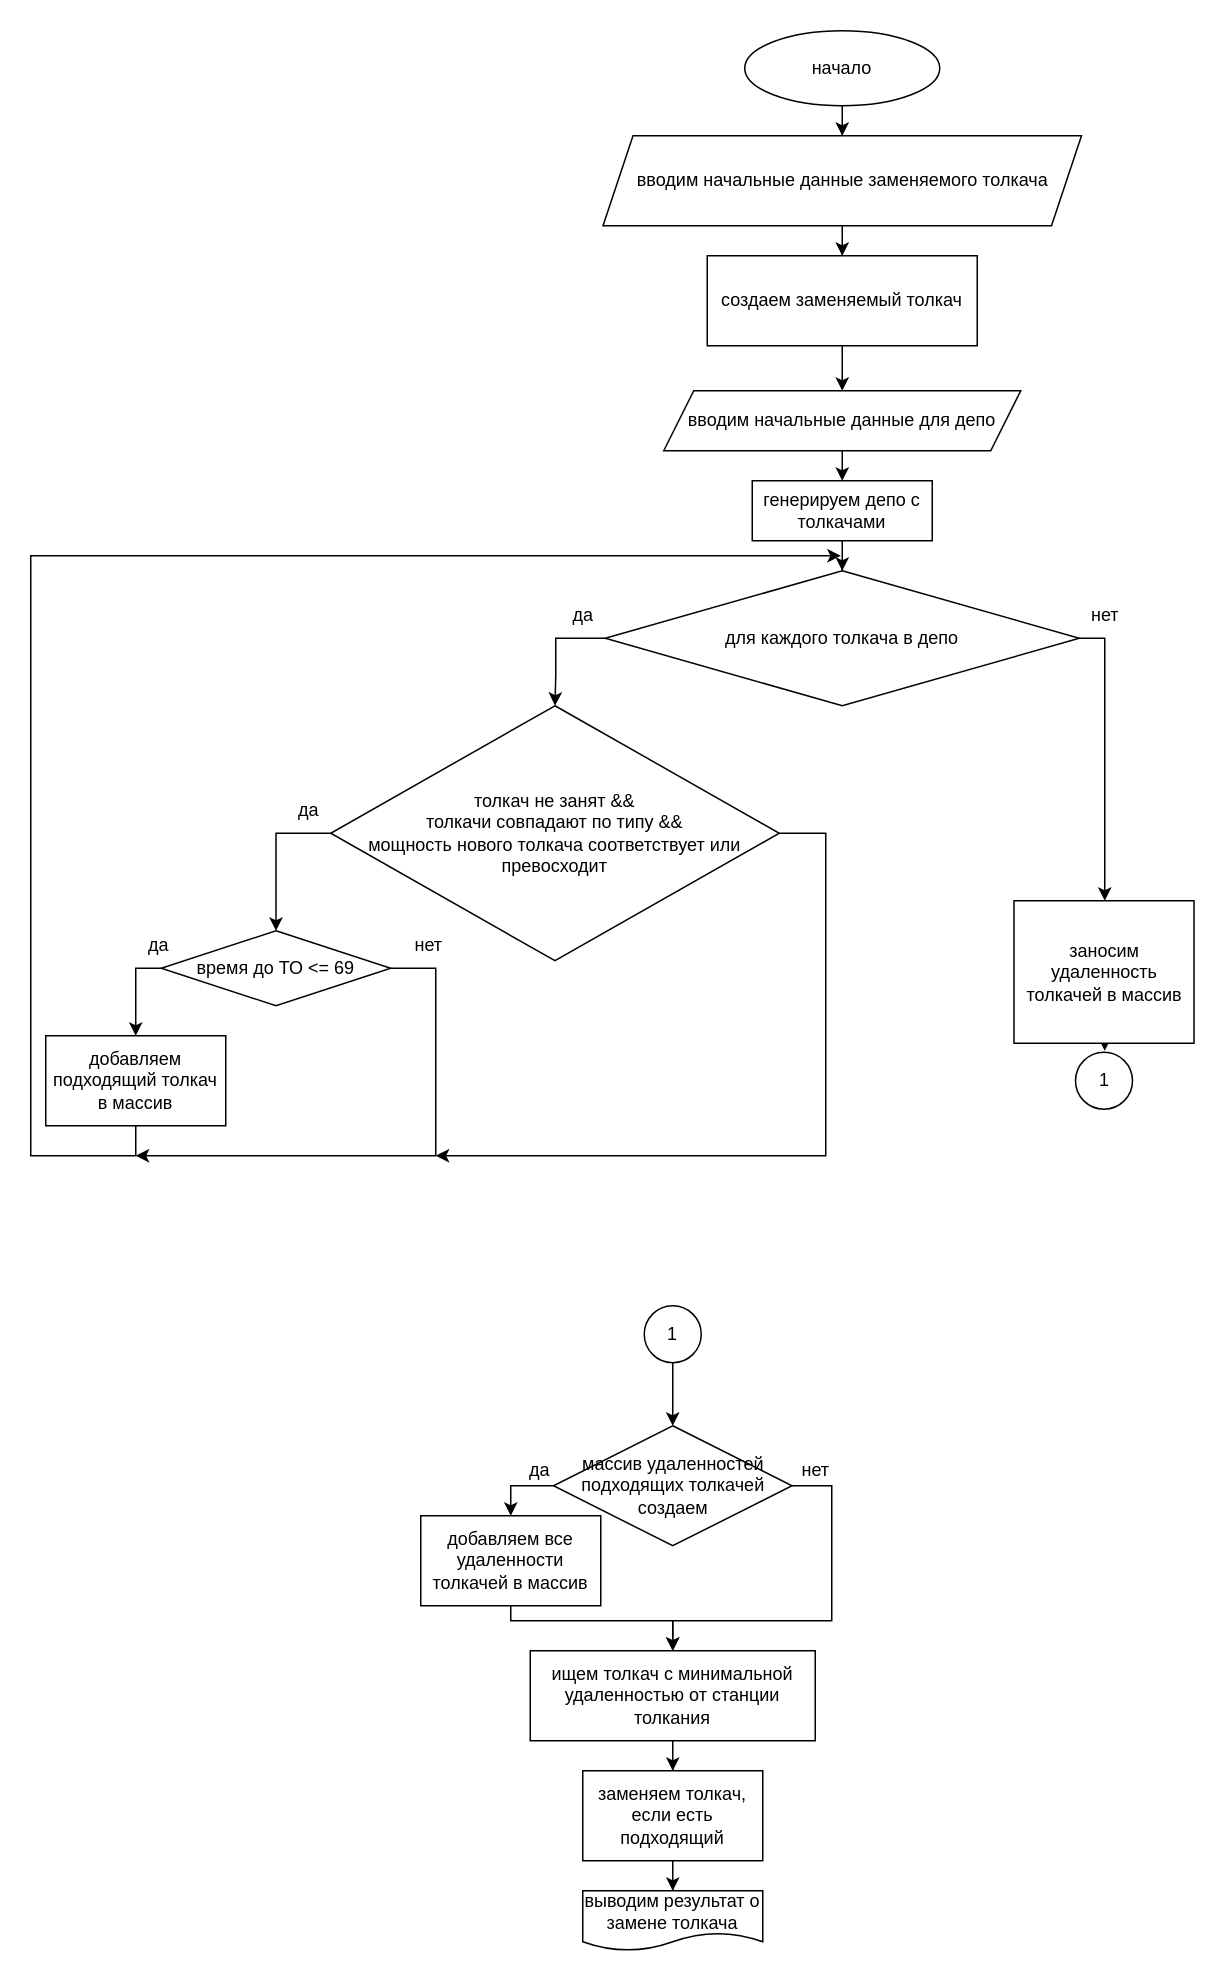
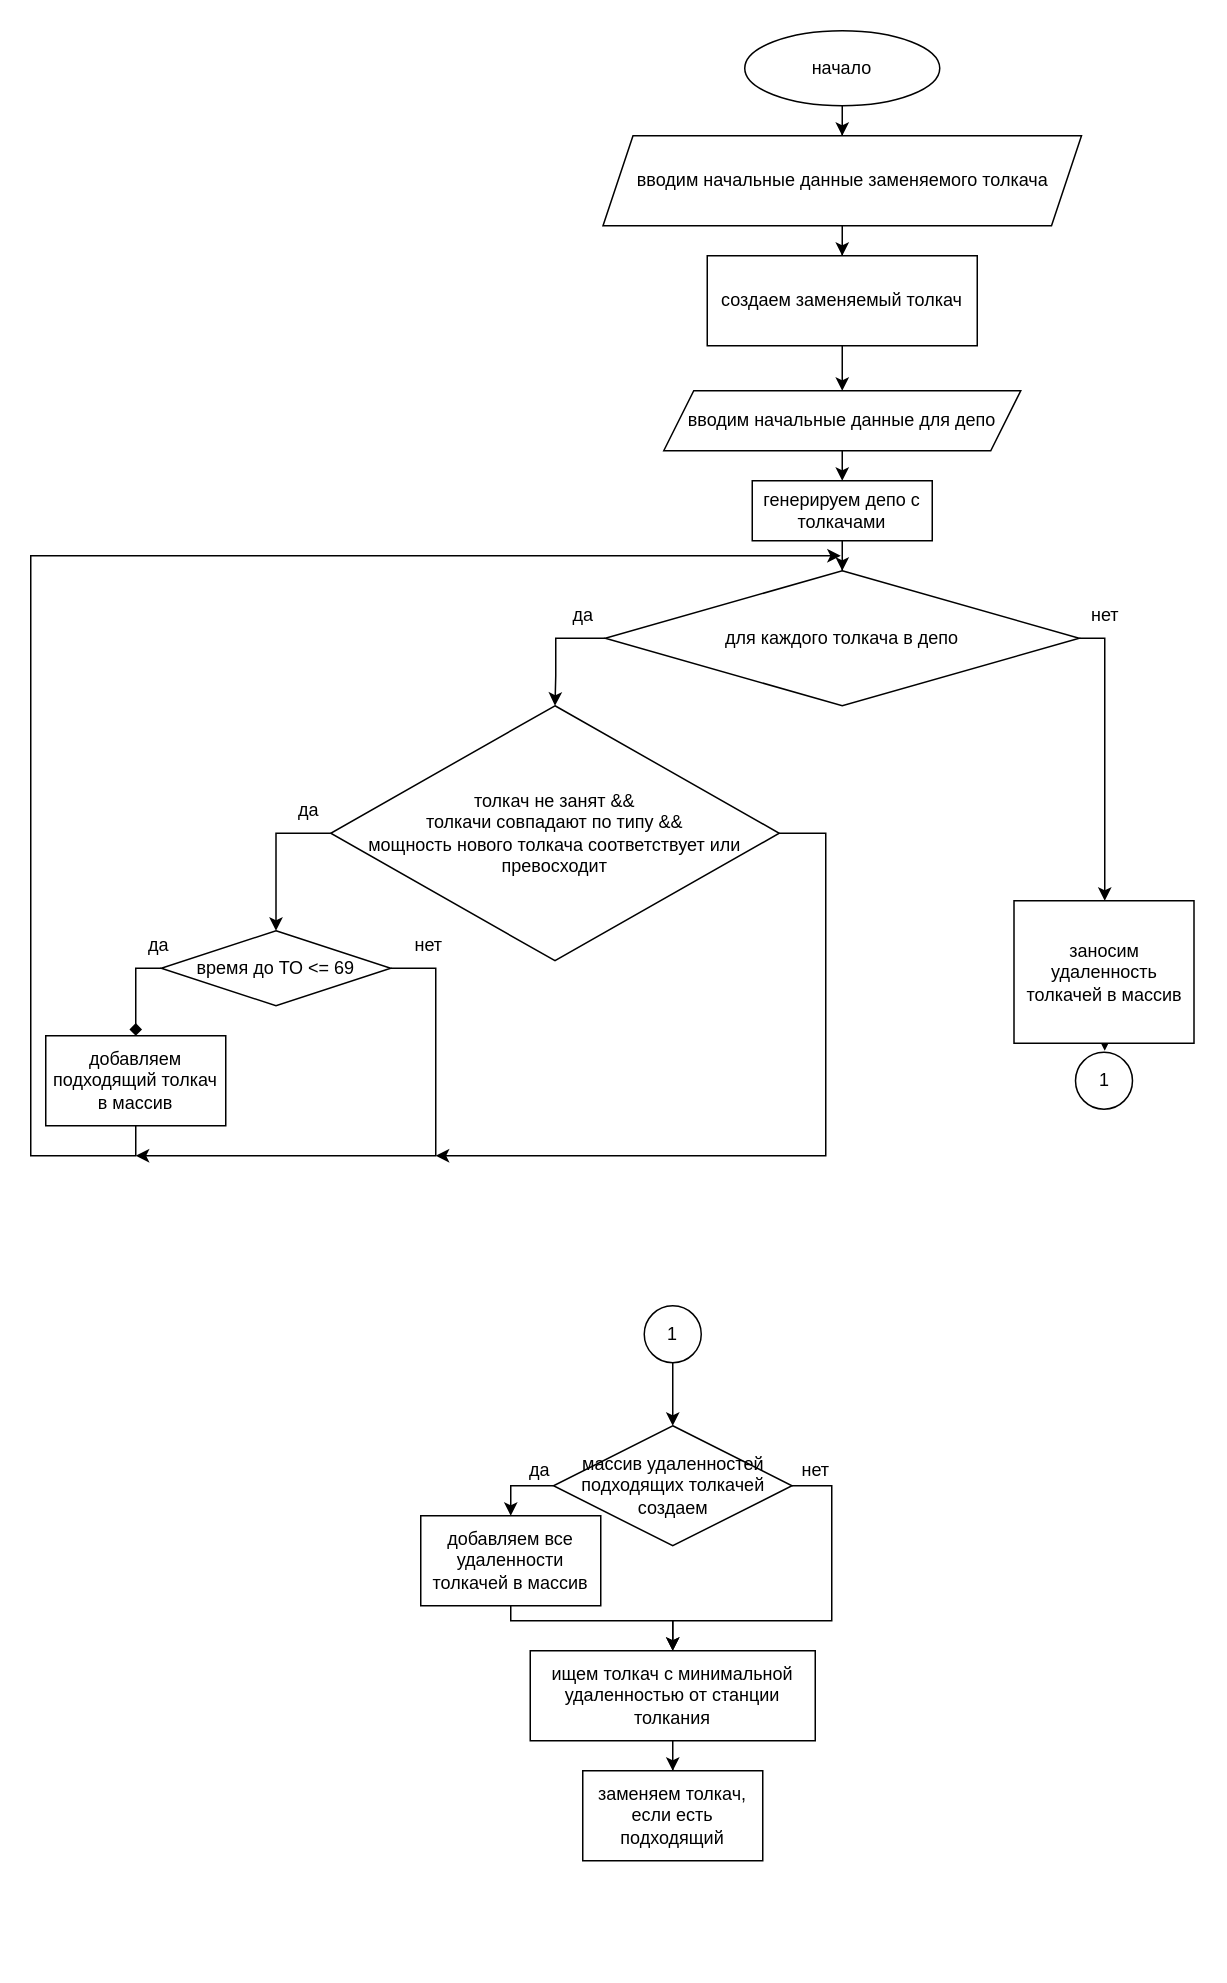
(136, 1024) -> (136, 1023)
(673, 1881) -> none
(673, 1921) -> none
